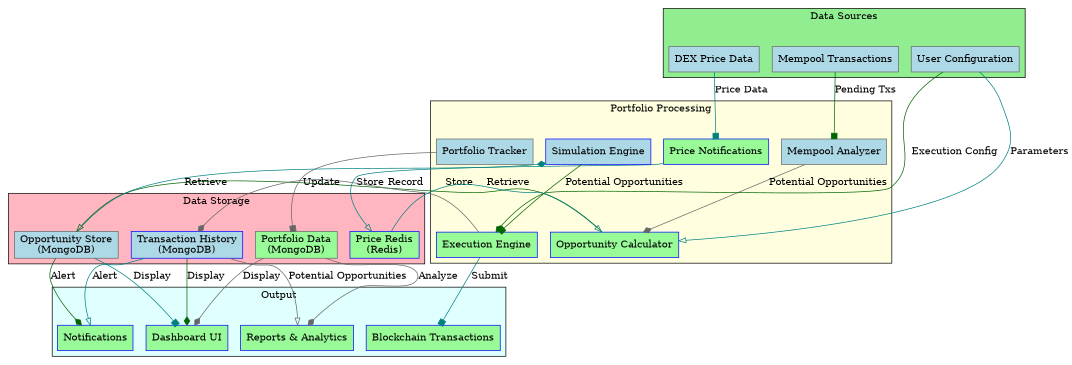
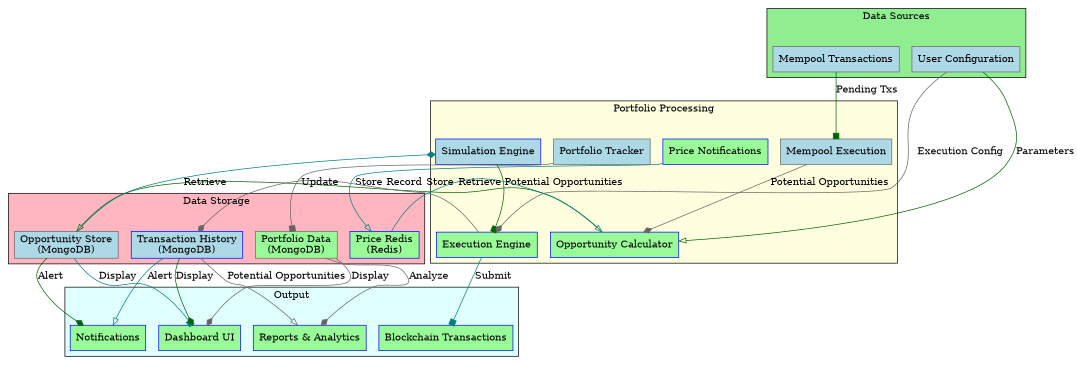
(714, 59) -> none
(834, 152) -> (836, 152)
(758, 193) -> (759, 193)
(900, 211) -> (903, 211)
